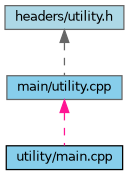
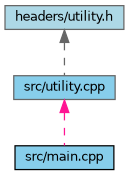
(64, 88) -> (64, 88)
(64, 158) -> (64, 158)
